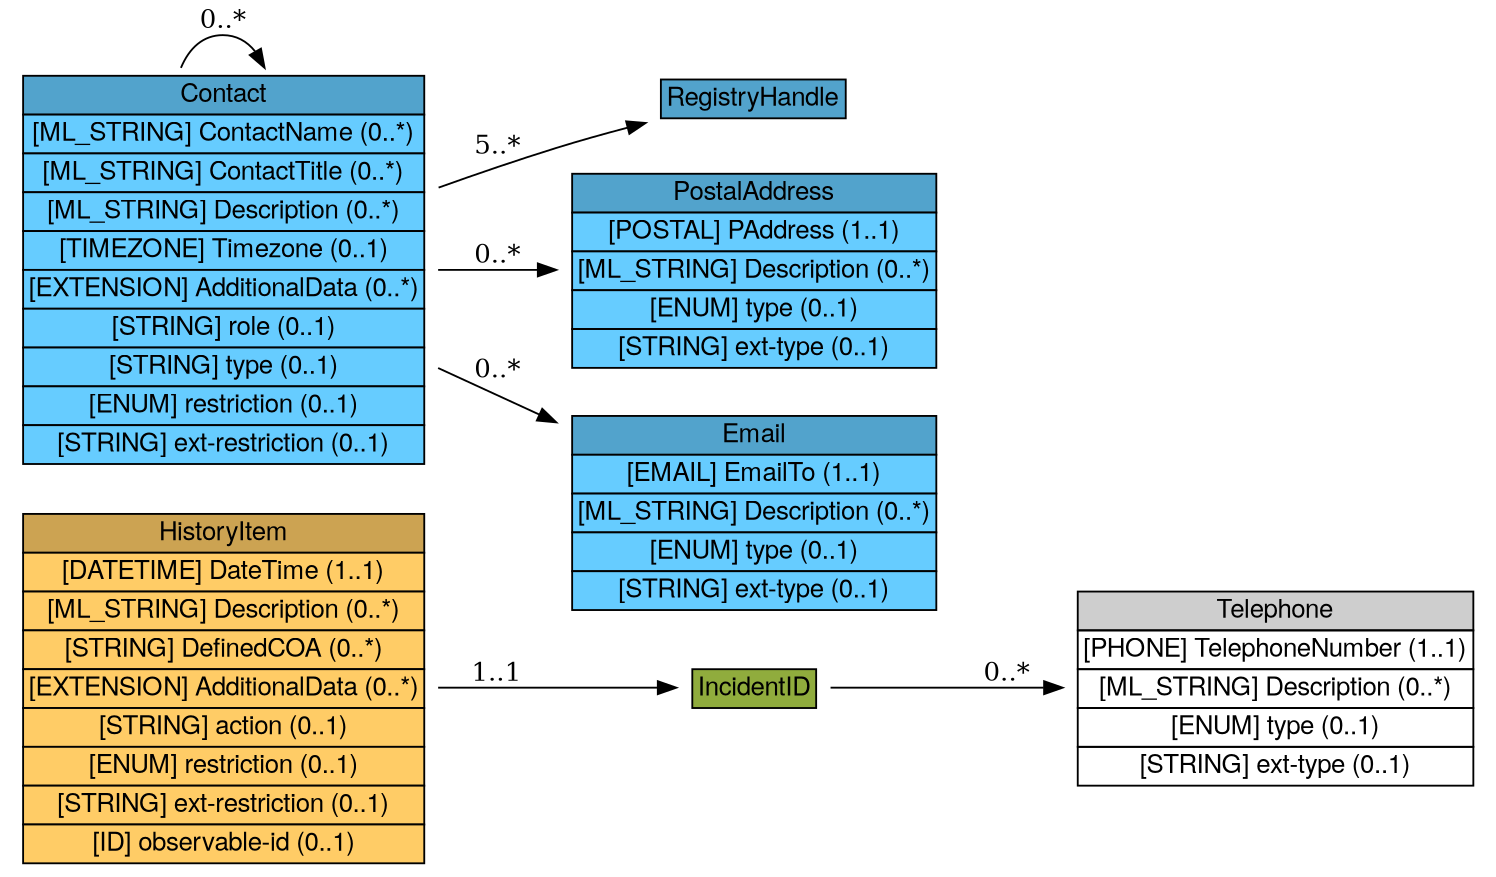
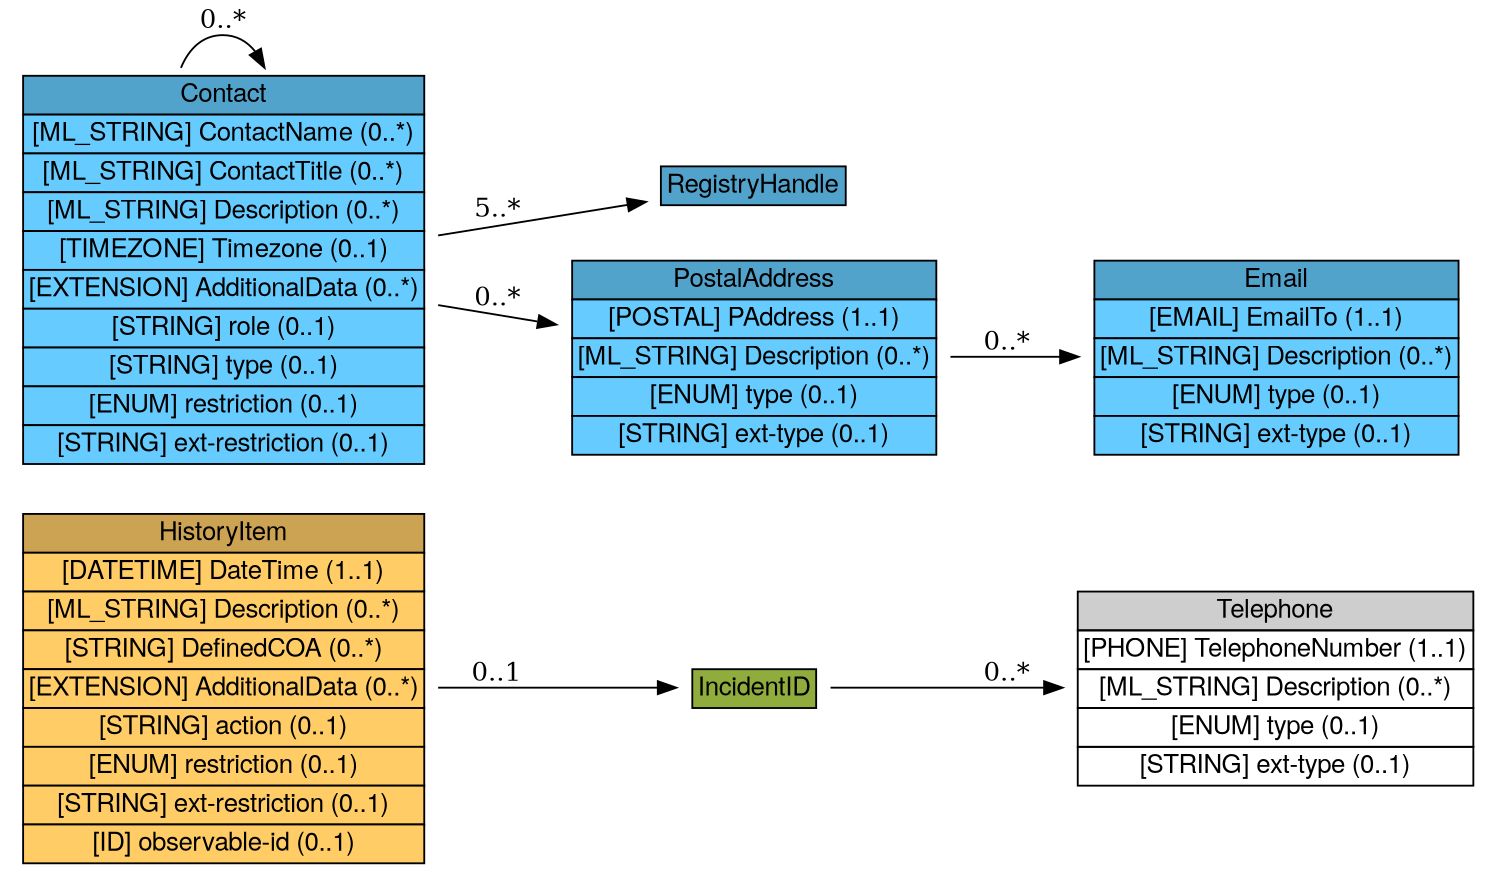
(489, 391) -> (1005, 357)
(497, 674) -> (497, 674)
